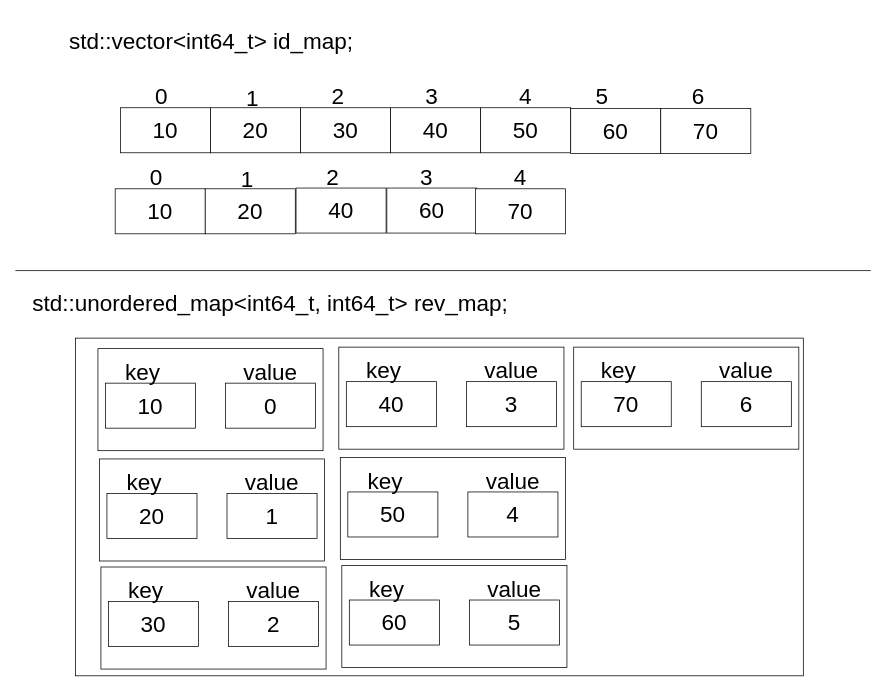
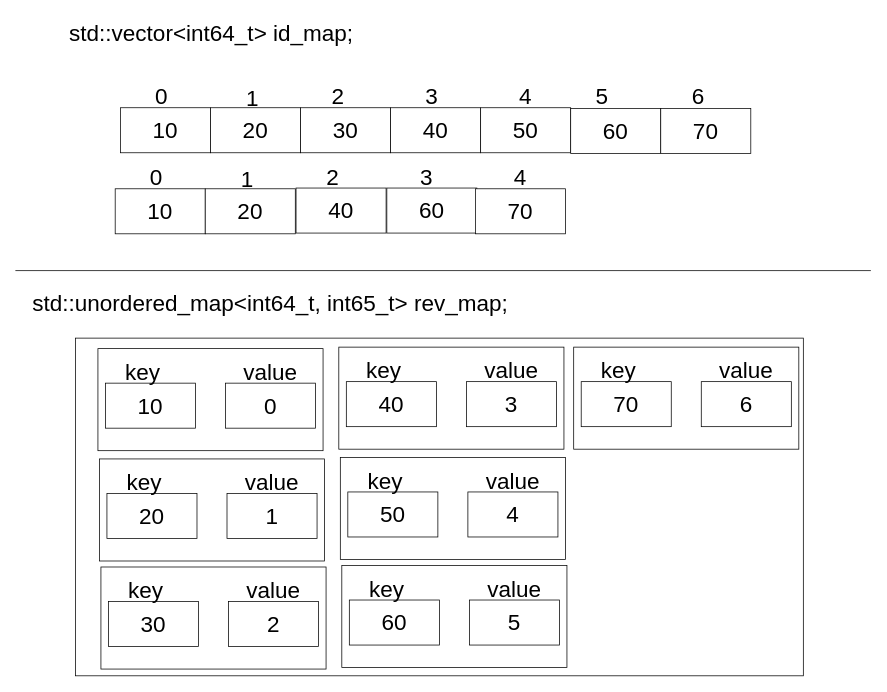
(234, 45) -> (234, 38)
(293, 304) -> (293, 304)
